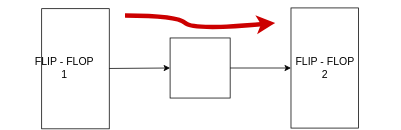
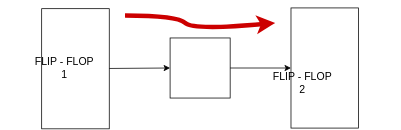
(324, 68) -> (302, 83)
